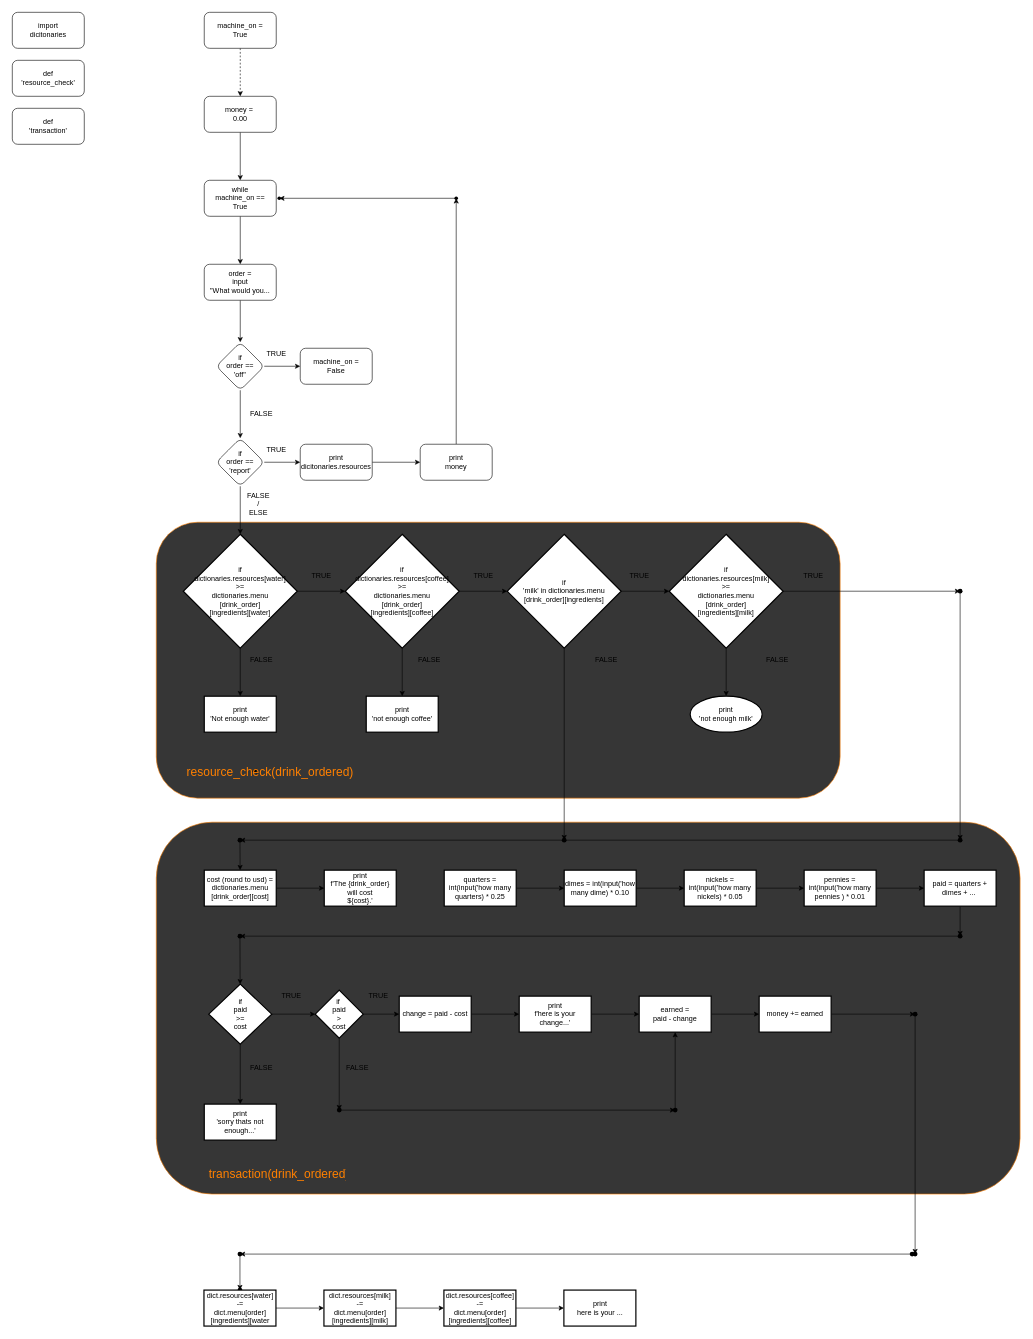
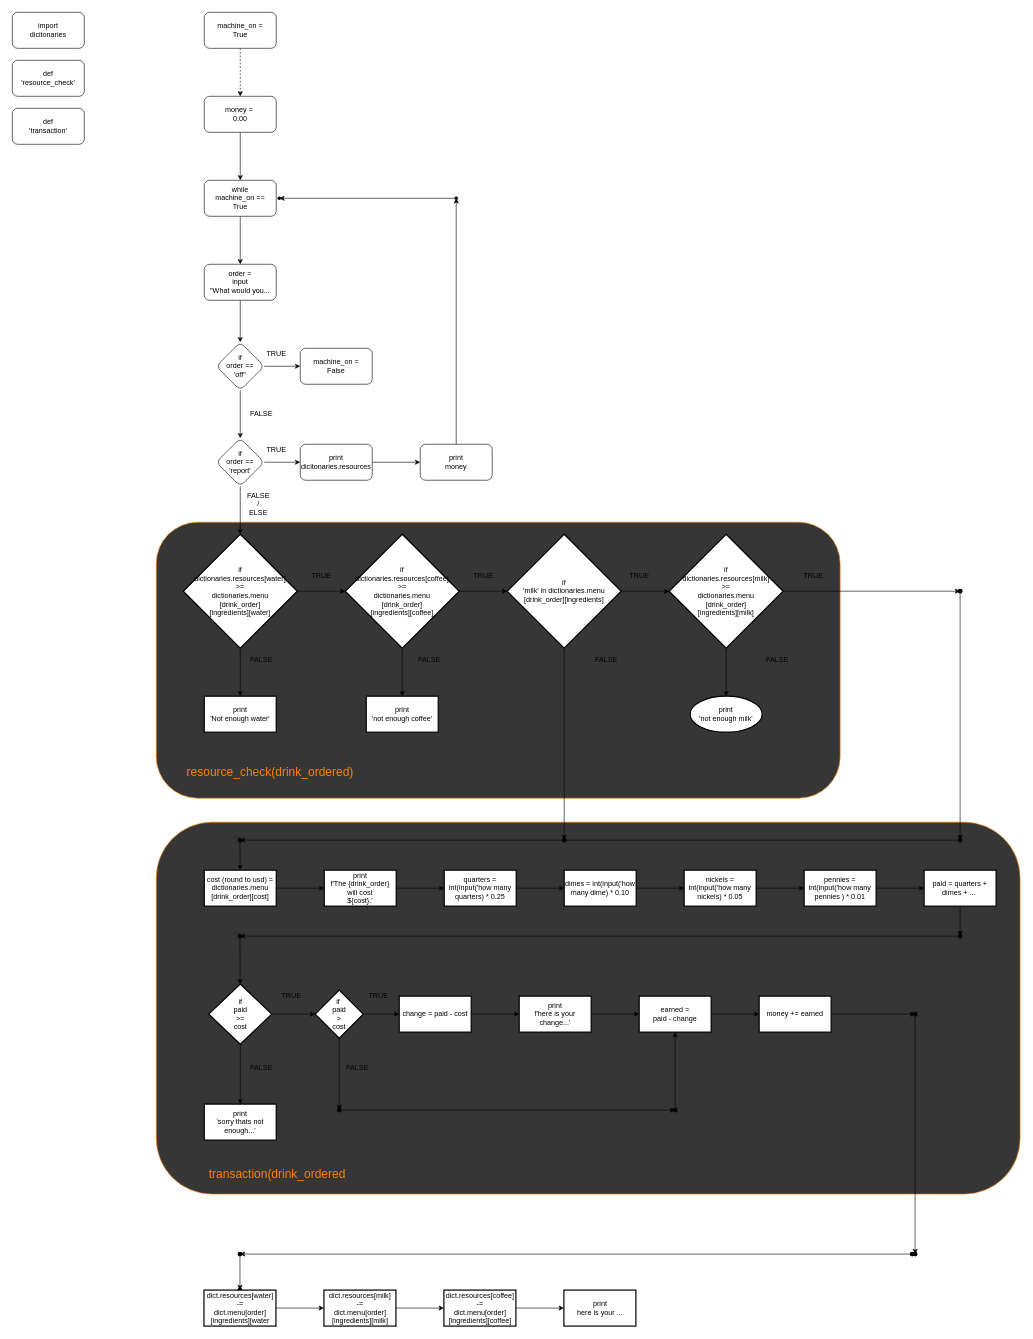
none -> (438, 888)
